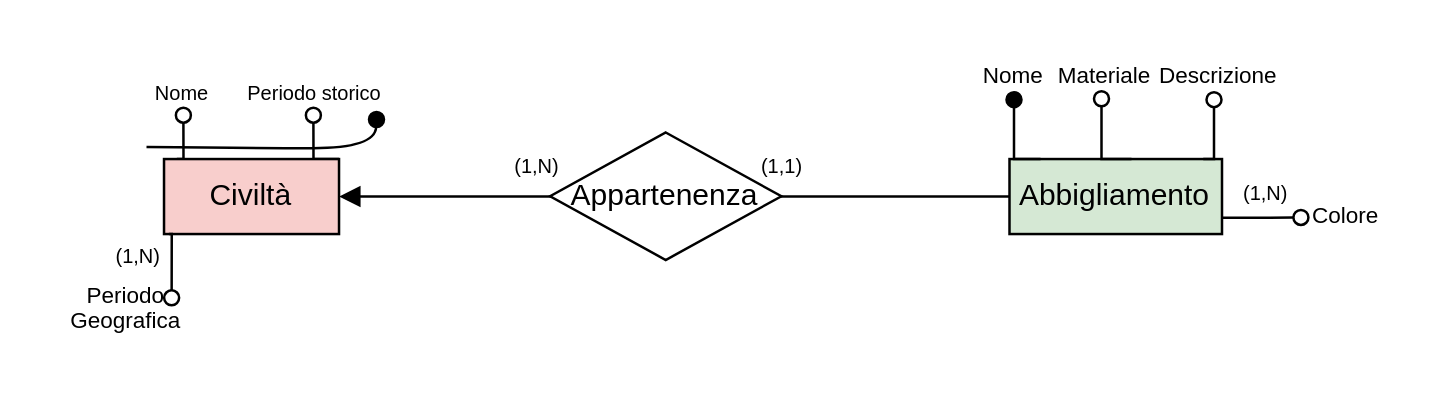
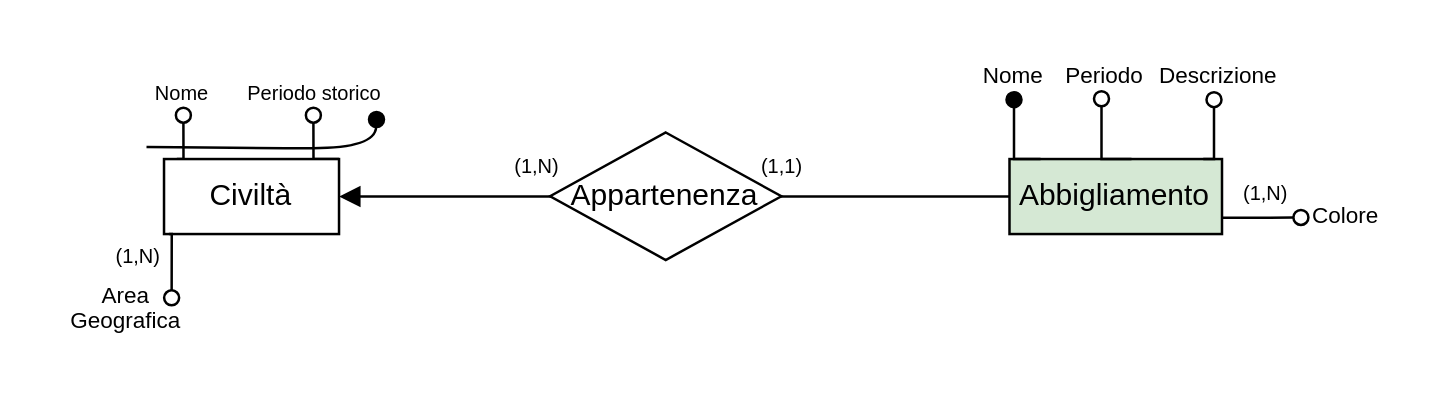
(1105, 74) -> (1105, 74)
(251, 197) -> (251, 197)
(126, 306) -> (126, 306)
